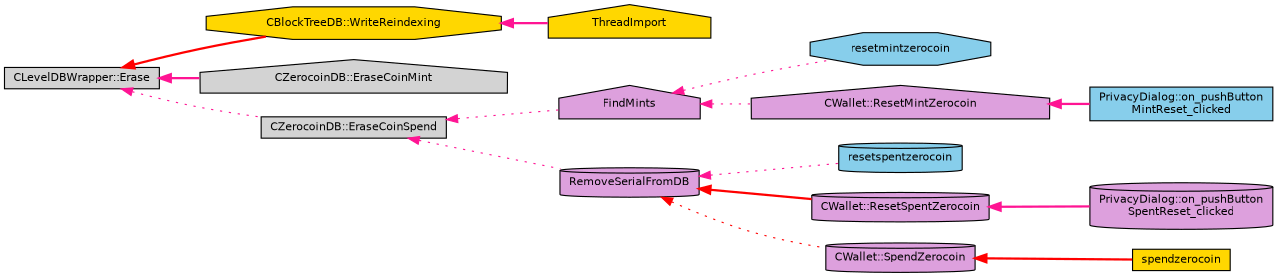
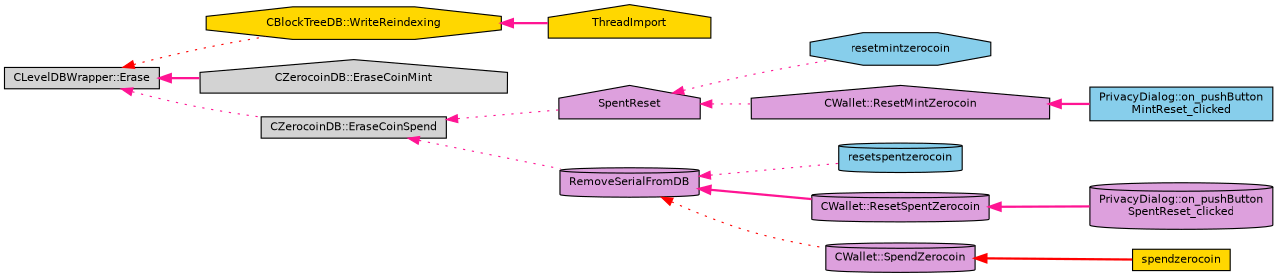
(200, 49) -> (200, 49)
(630, 104) -> (630, 104)
(761, 194) -> (761, 194)
